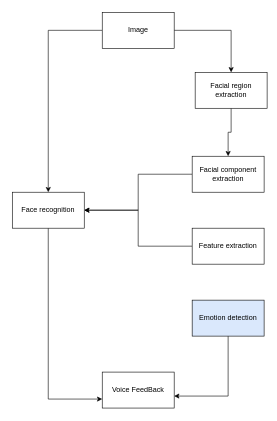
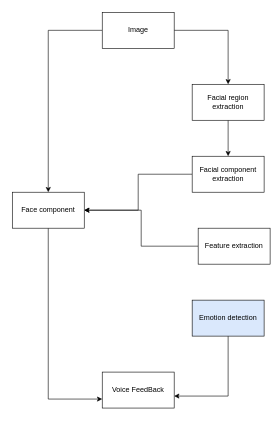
(231, 90) -> (228, 102)
(48, 210) -> (48, 210)
(228, 246) -> (234, 246)
